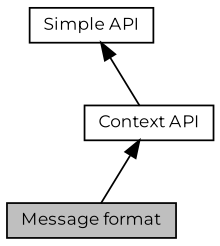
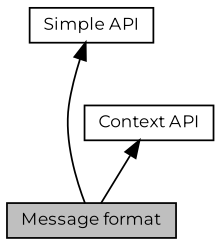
(125, 82) -> (68, 132)
